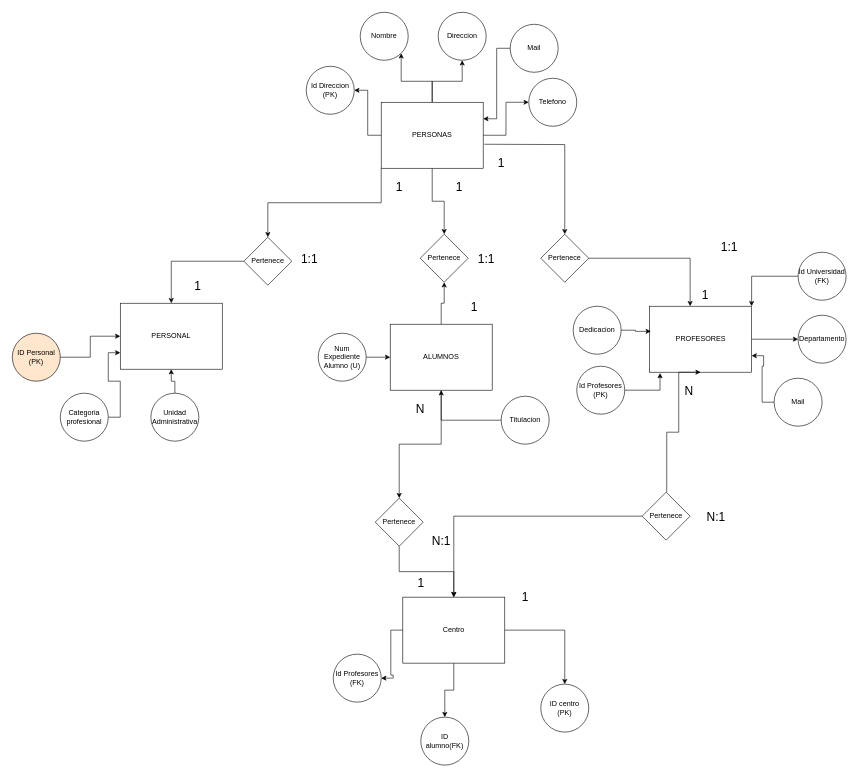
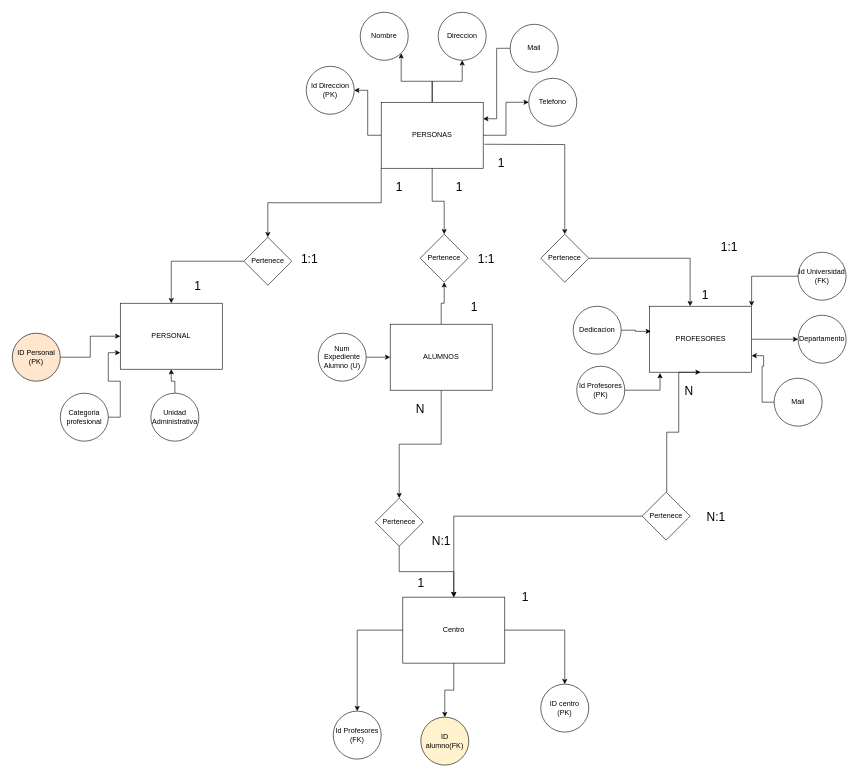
(472, 420) -> none
(525, 420) -> none
(357, 678) -> (357, 735)
(445, 741) -> (445, 741)
